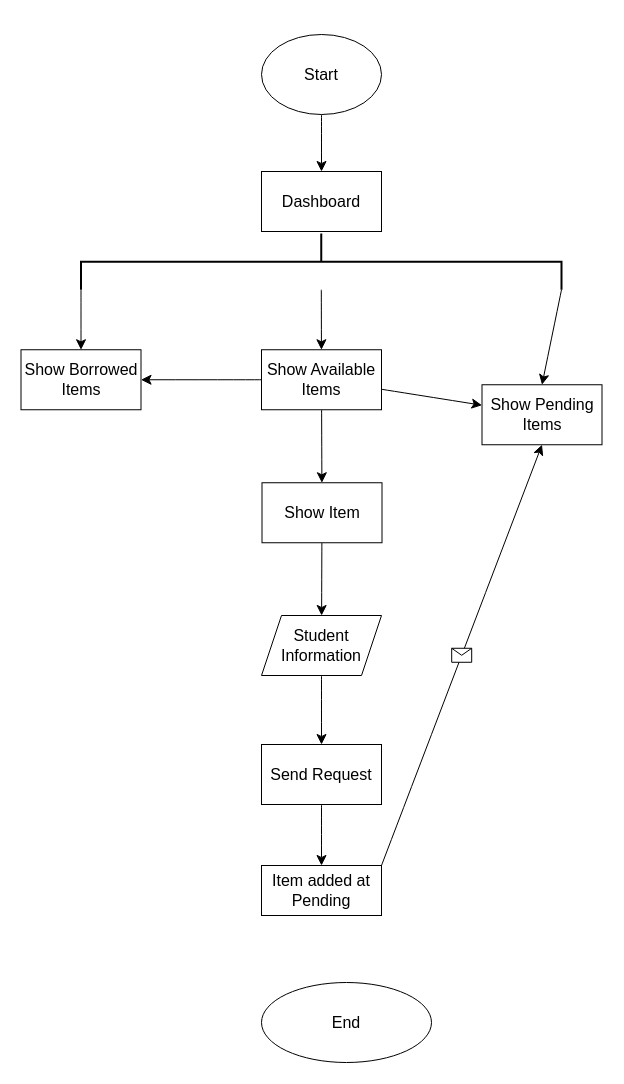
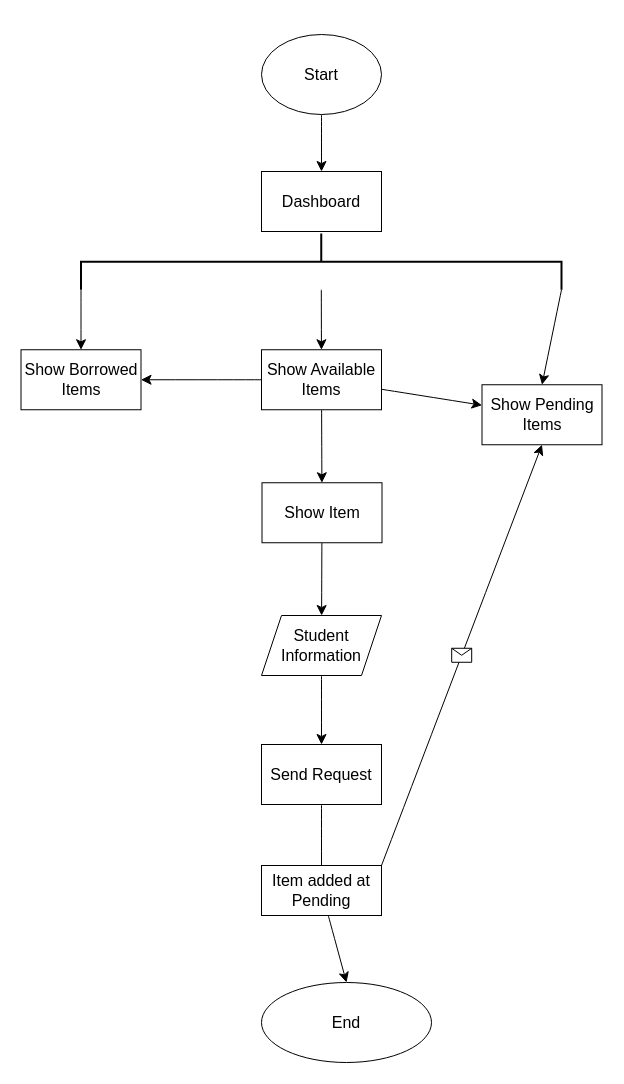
(322, 856) -> (322, 859)
none -> (336, 946)
